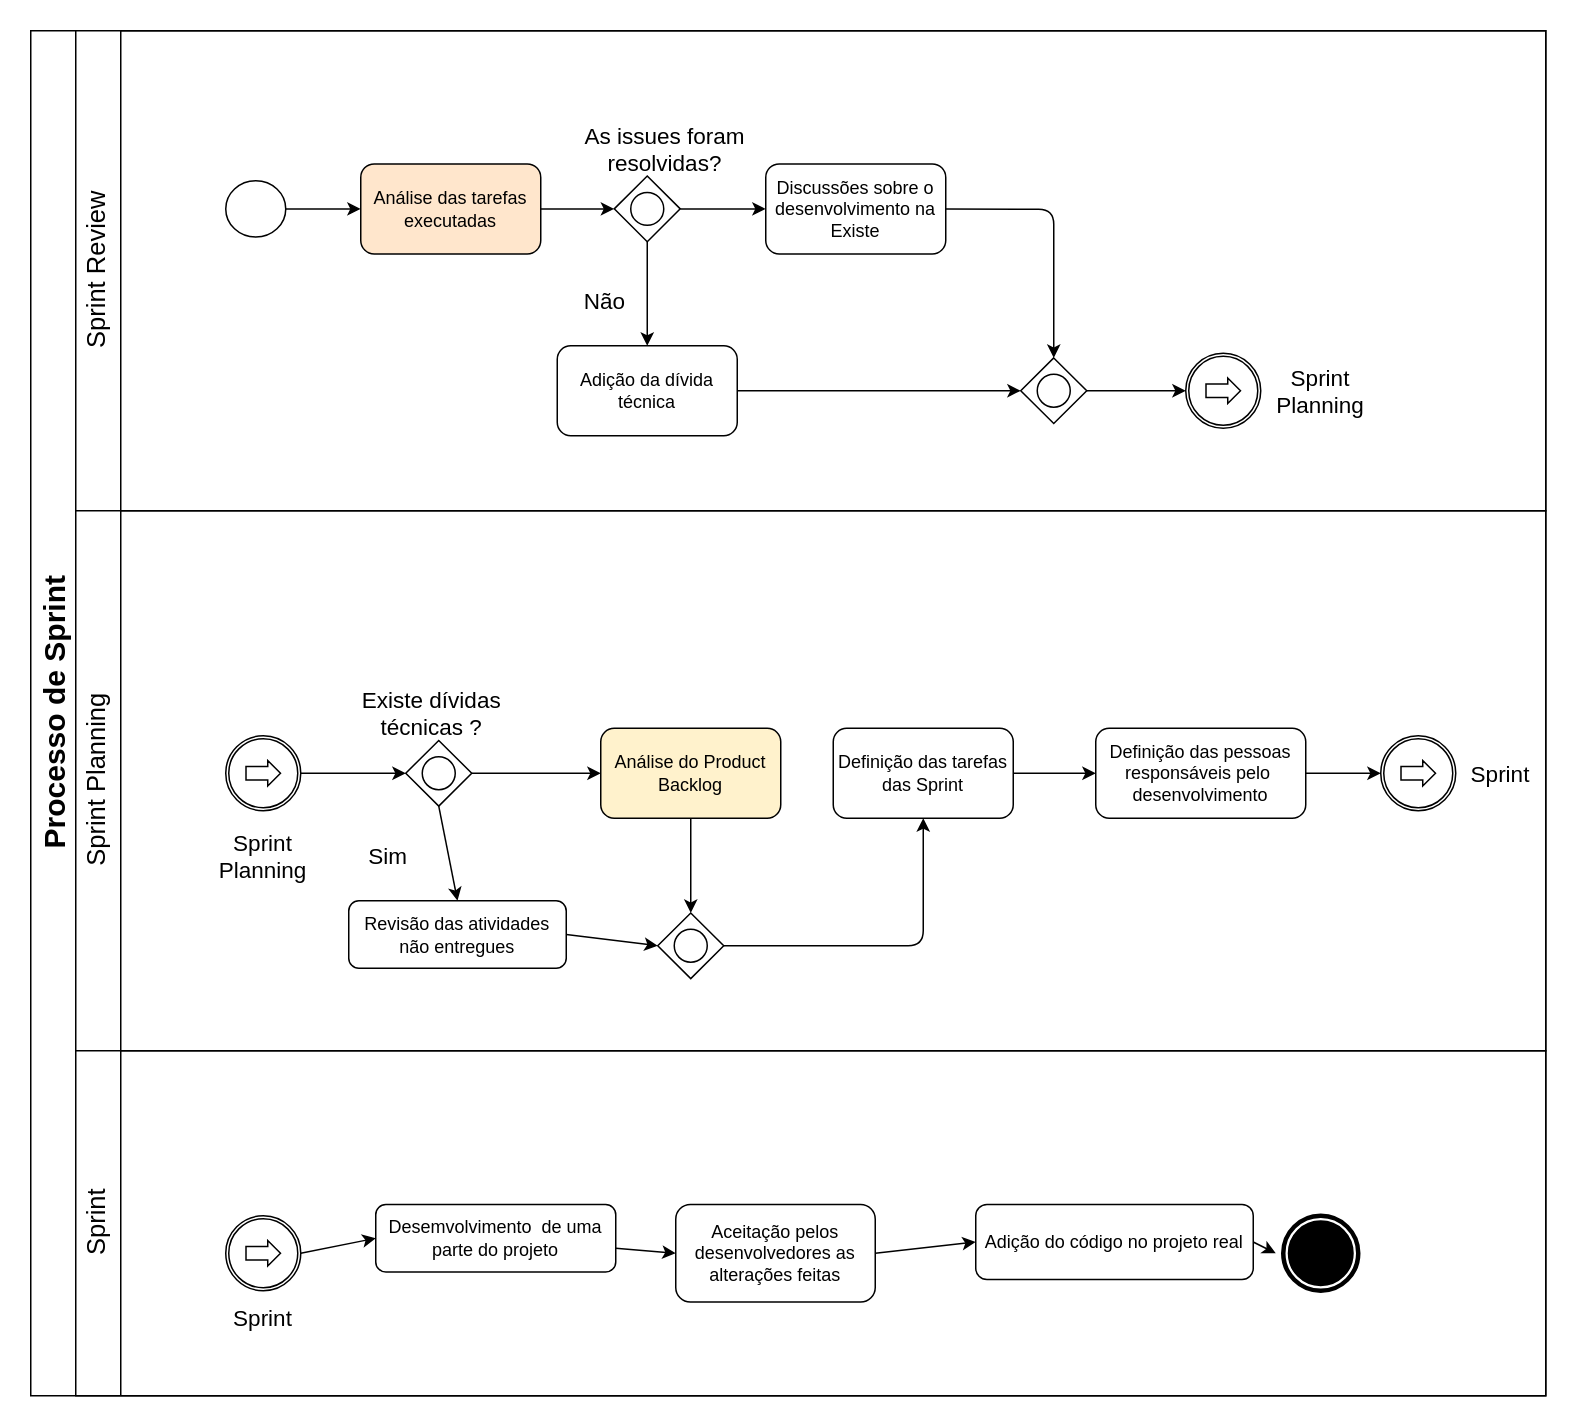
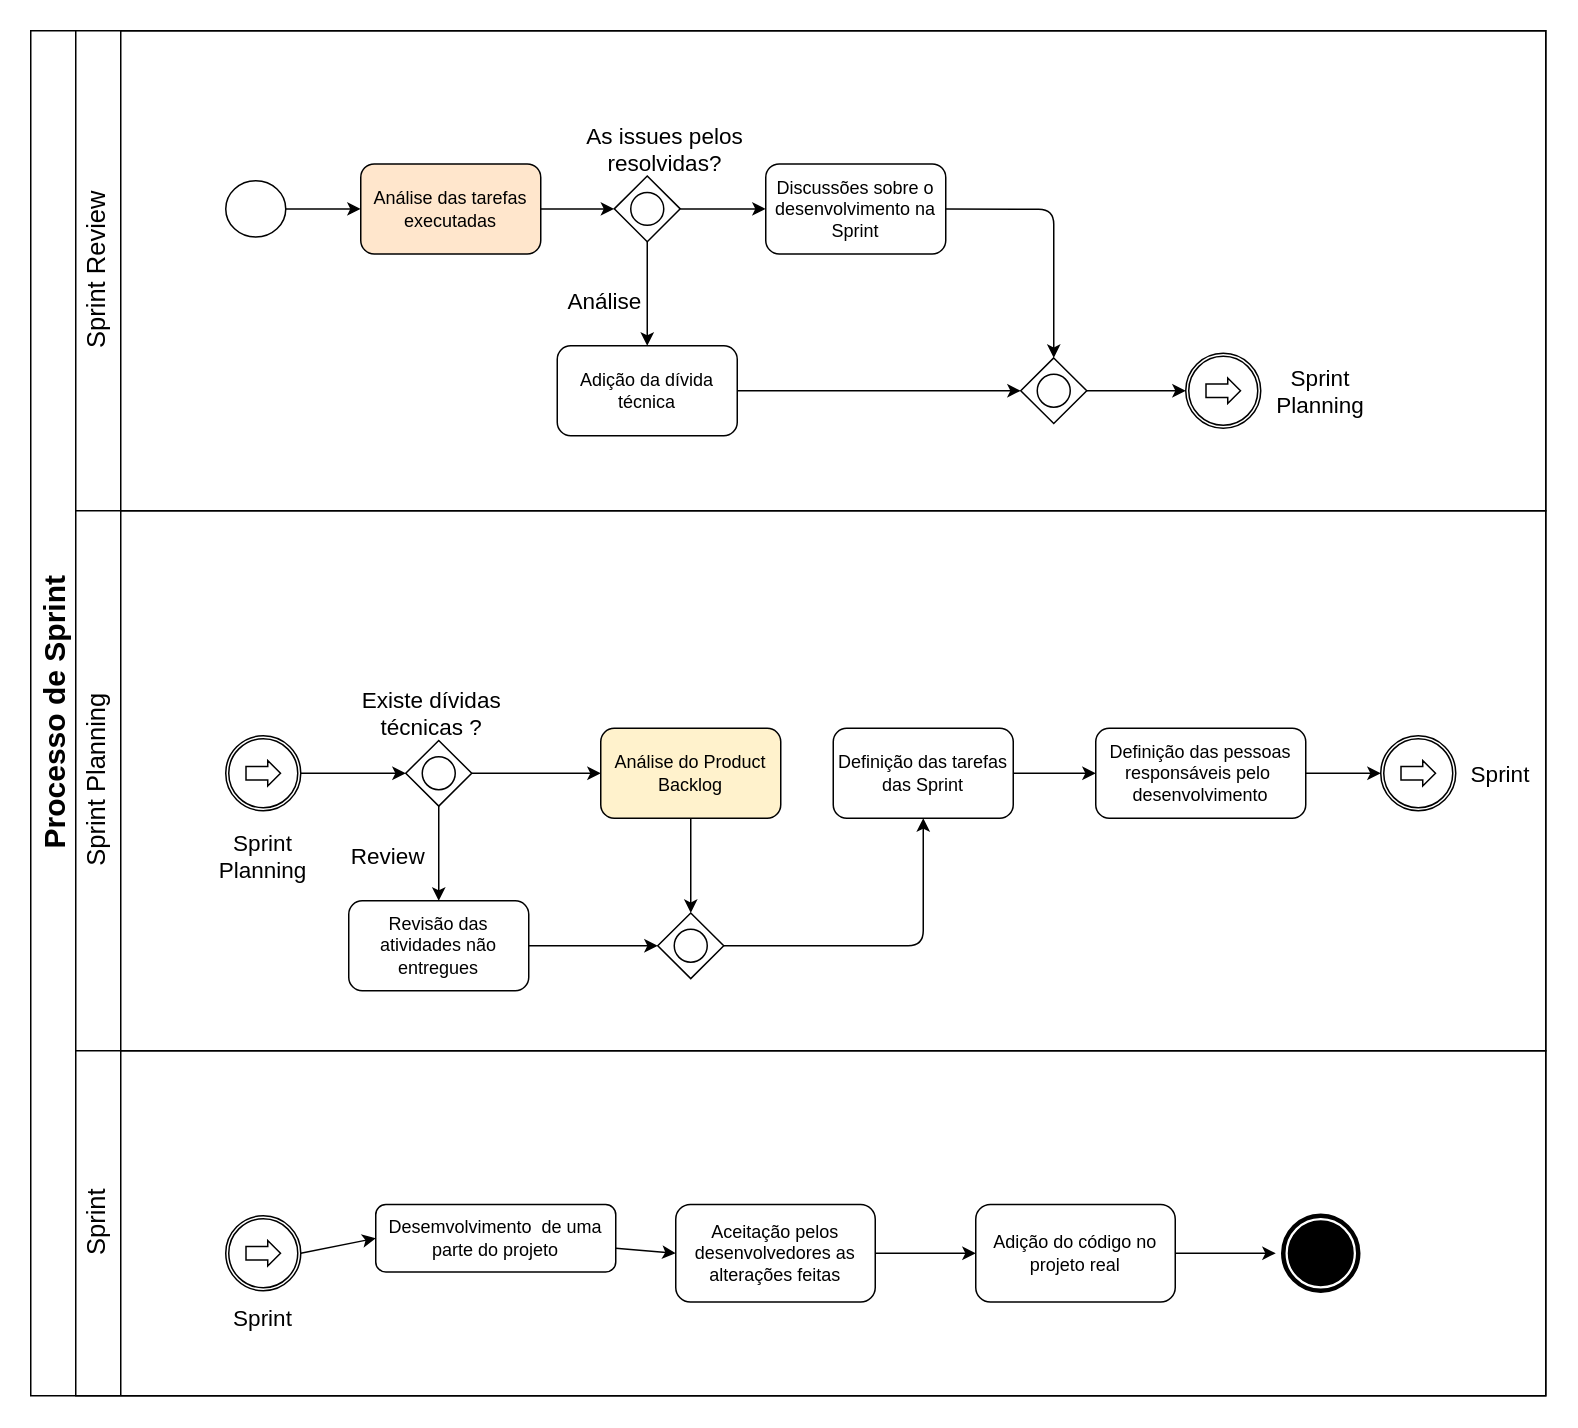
(665, 149) -> (665, 149)
(856, 209) -> (856, 209)
(605, 301) -> (605, 301)
(389, 856) -> (389, 856)
(458, 935) -> (439, 946)
(1115, 1242) -> (1076, 1253)
